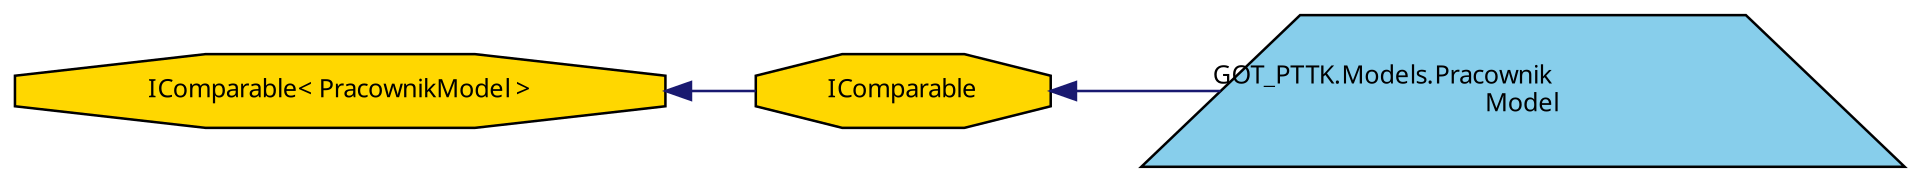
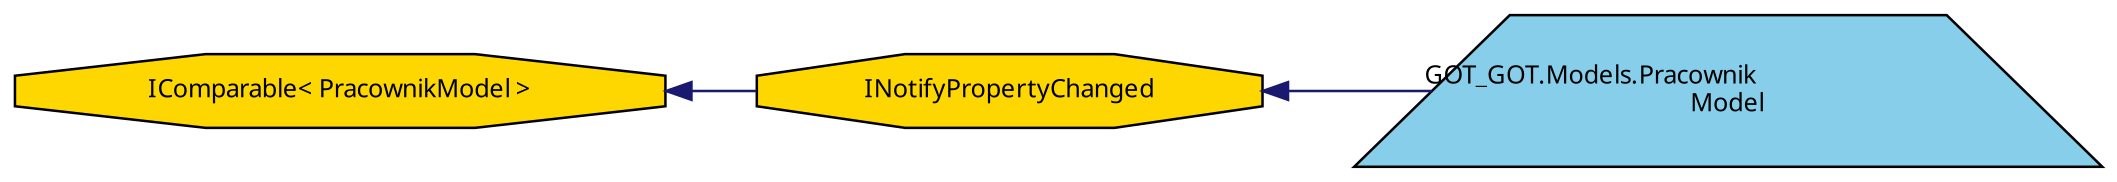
(903, 91) -> (1010, 91)
(1523, 91) -> (1728, 91)
